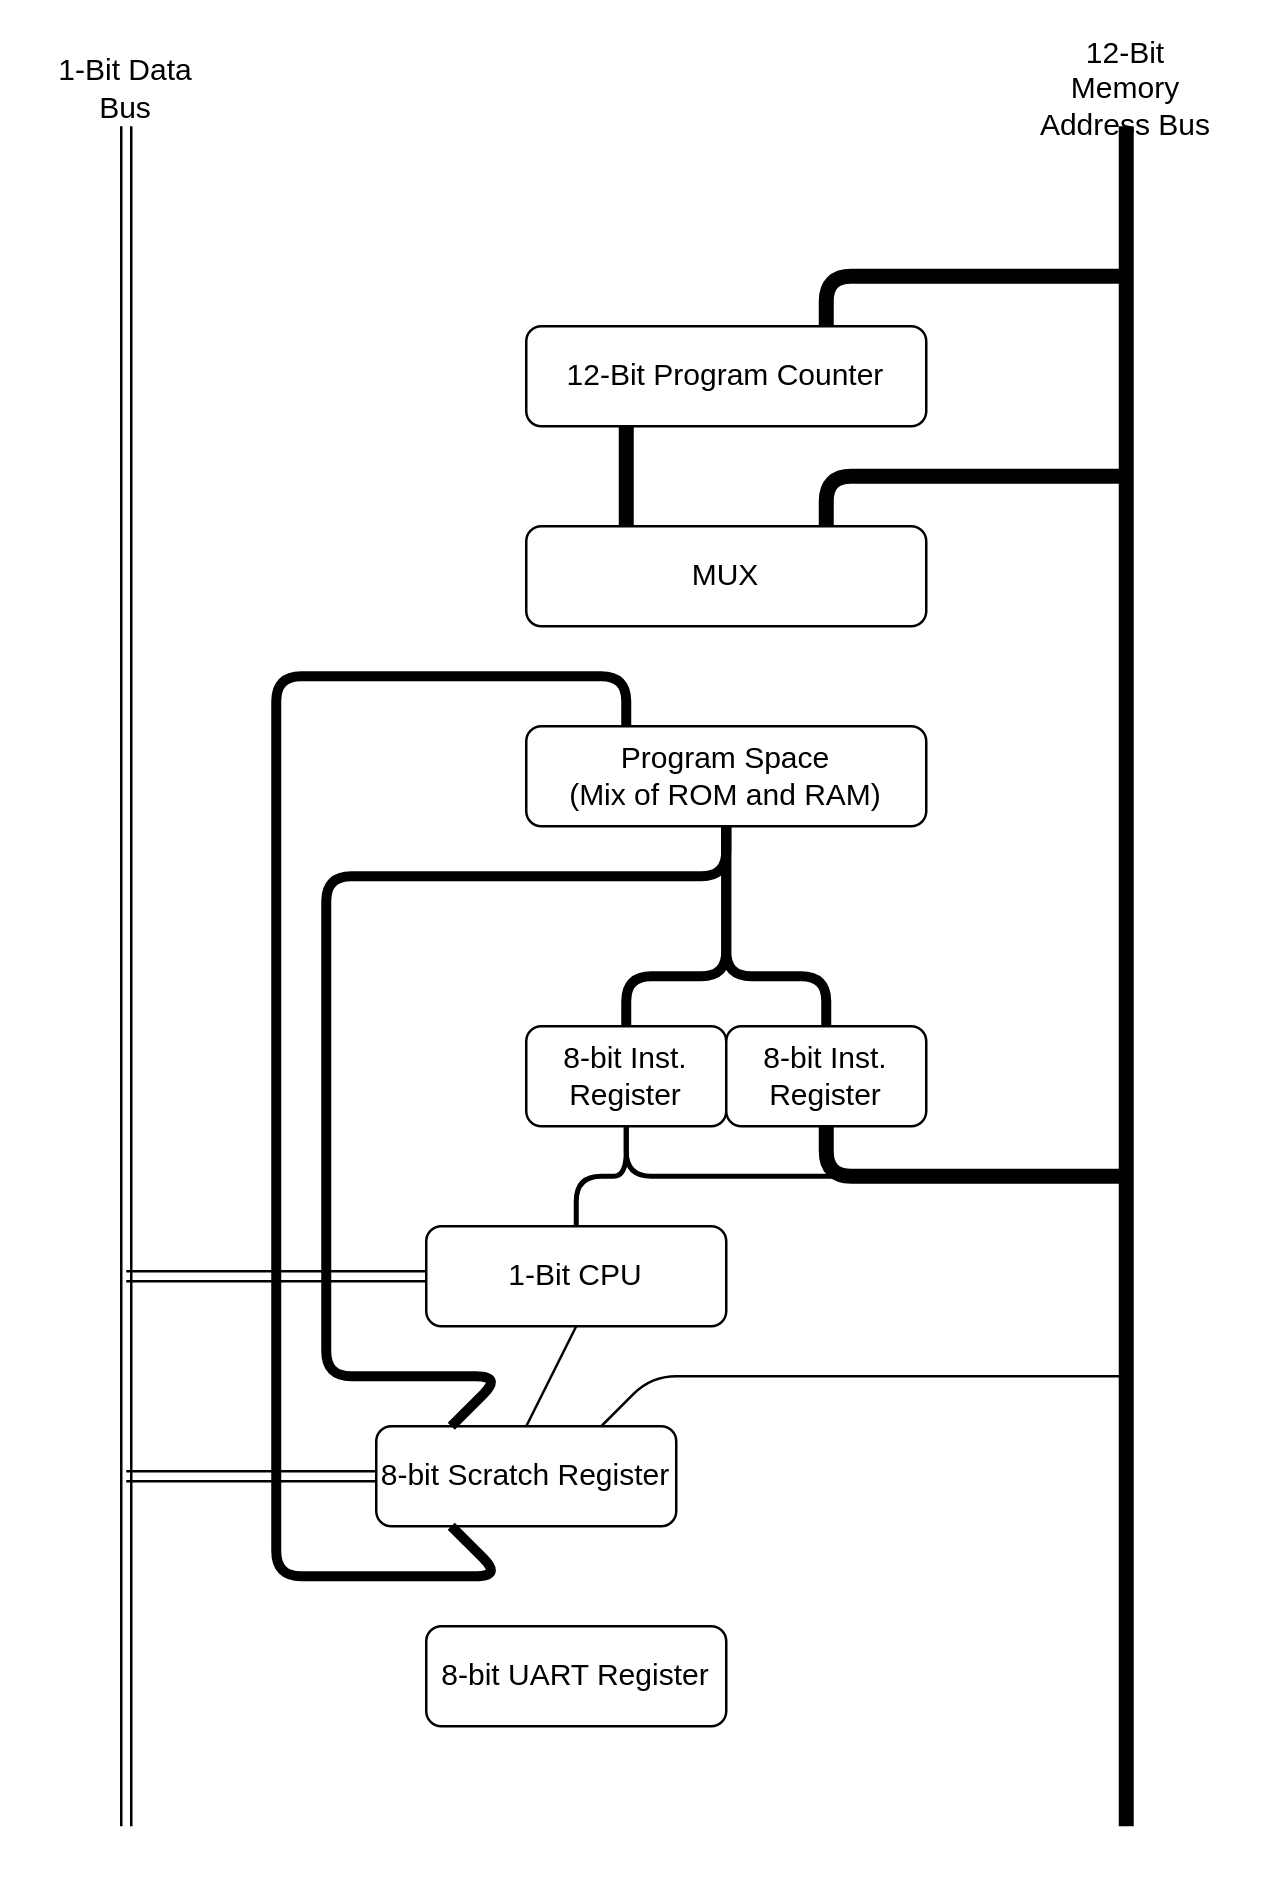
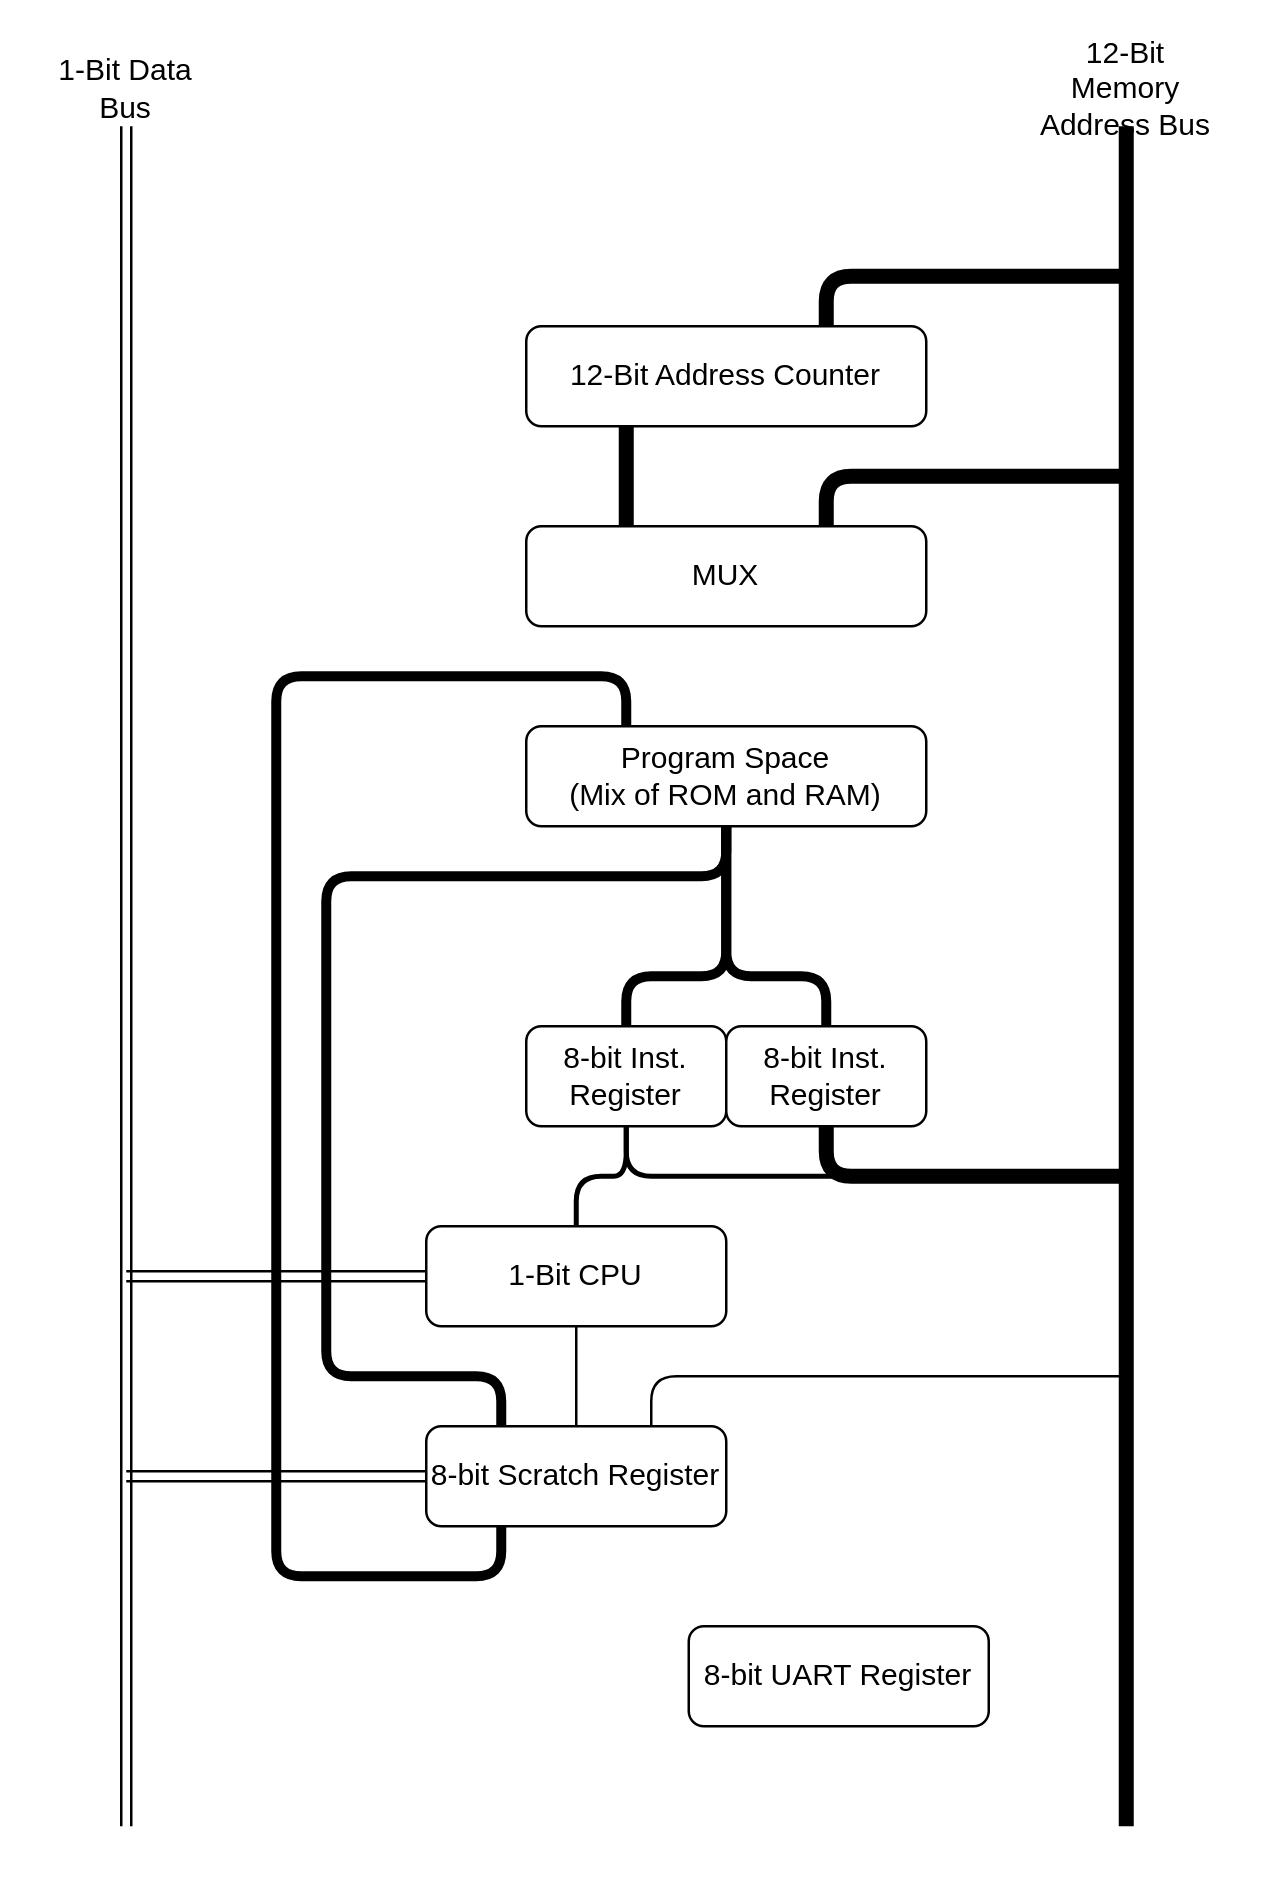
(726, 376) -> (726, 376)
(526, 1476) -> (576, 1476)
(576, 1676) -> (839, 1676)
